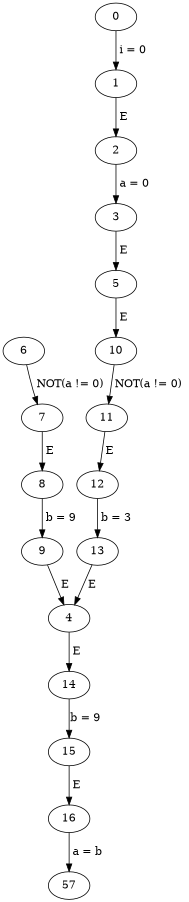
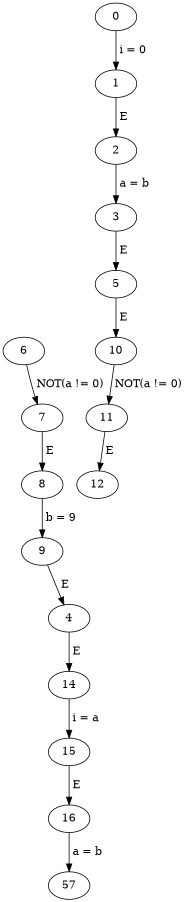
(134, 184) -> (134, 184)
(98, 551) -> none
(86, 719) -> (86, 719)
